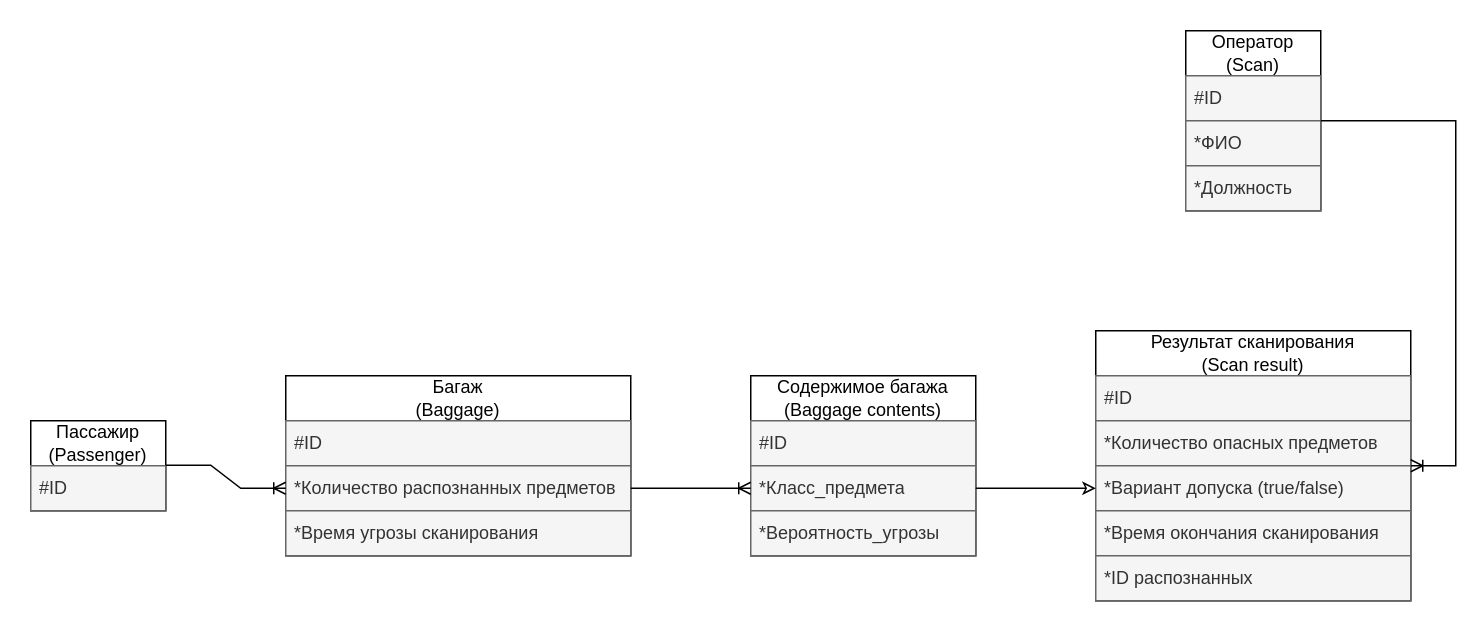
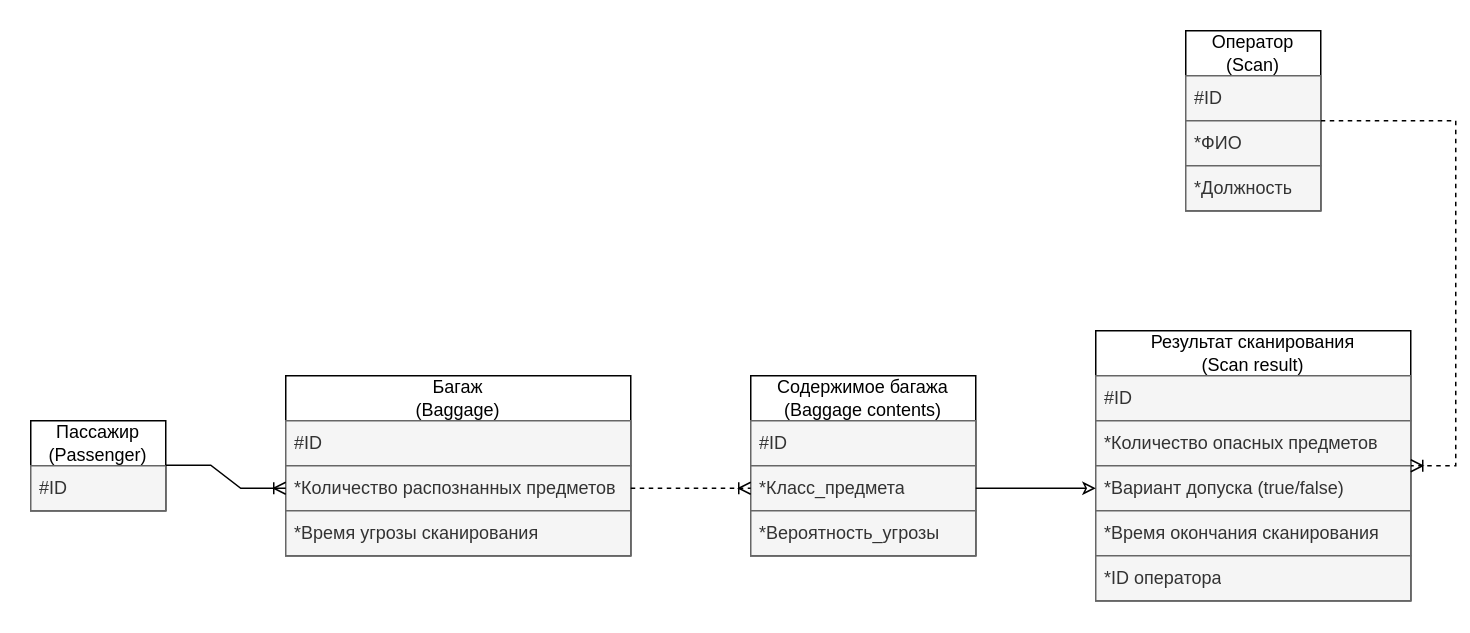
(1456, 249) -> (1456, 249)
(690, 488) -> (690, 488)
(1183, 578) -> (1168, 578)
